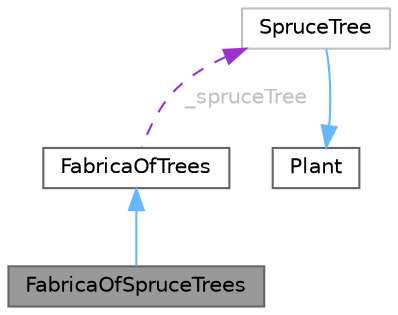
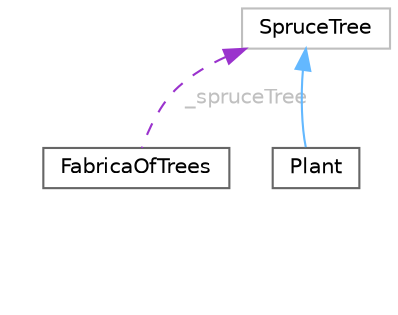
(330, 87) -> (302, 109)
(136, 286) -> none
